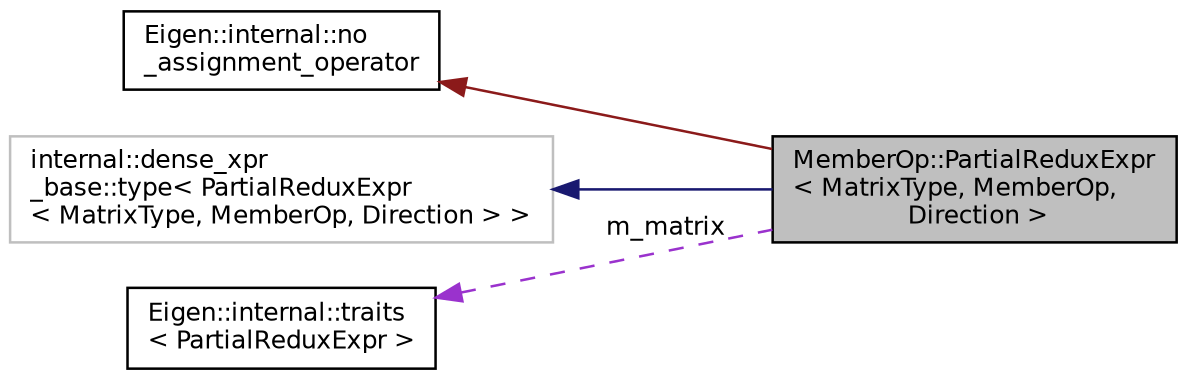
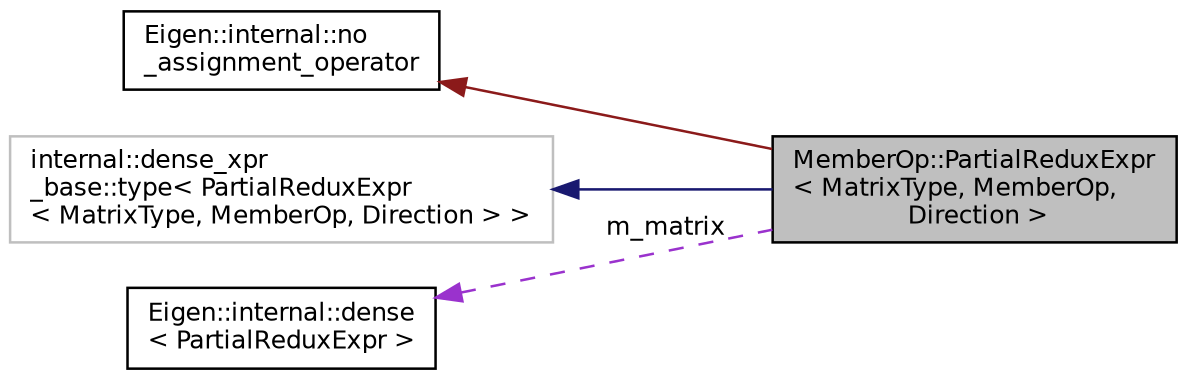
(282, 328) -> (282, 328)
